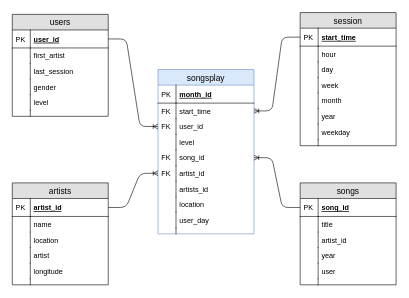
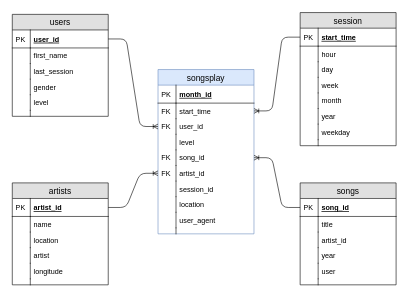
(56, 56) -> (53, 56)
(198, 189) -> (198, 189)
(196, 220) -> (200, 220)
